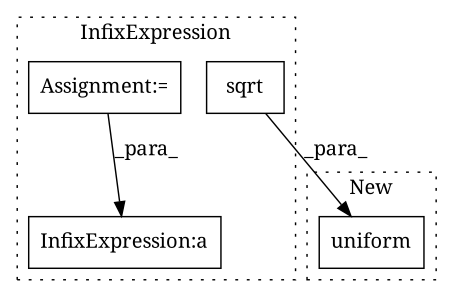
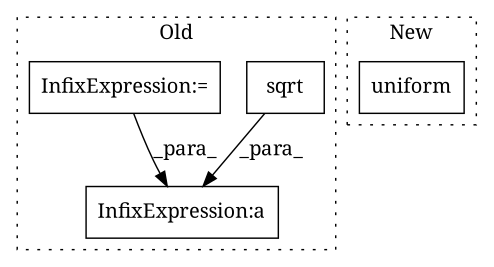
(156, 34) -> (176, 34)
(105, 88) -> (125, 88)
(305, 161) -> (239, 144)
